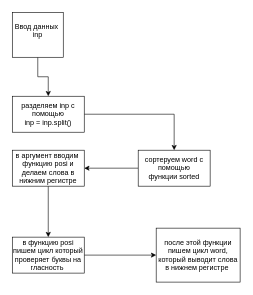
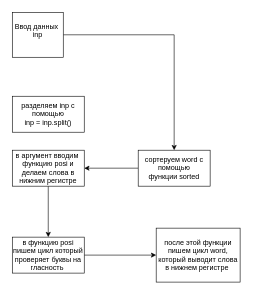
(38, 76) -> (157, 35)
(128, 114) -> none
